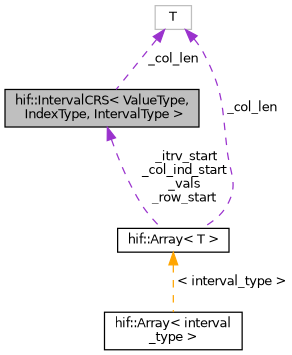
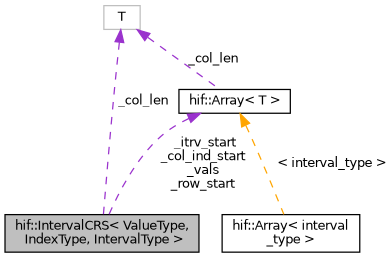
(131, 186) -> (141, 159)
